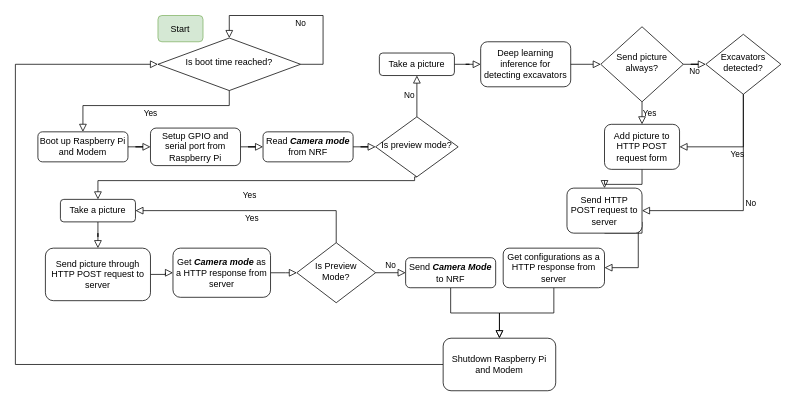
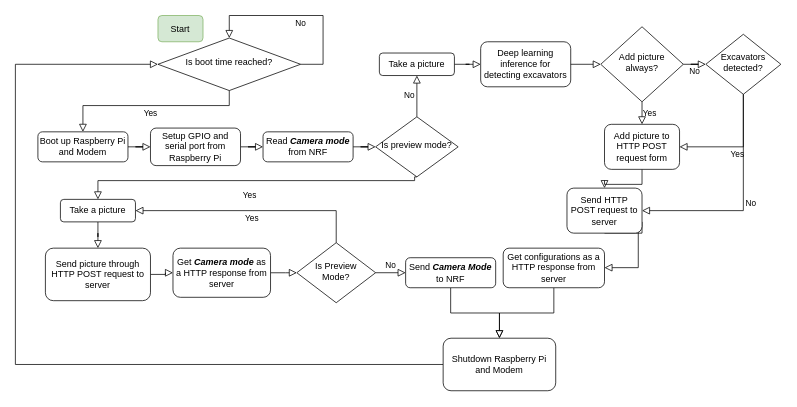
(642, 63) -> (642, 63)
